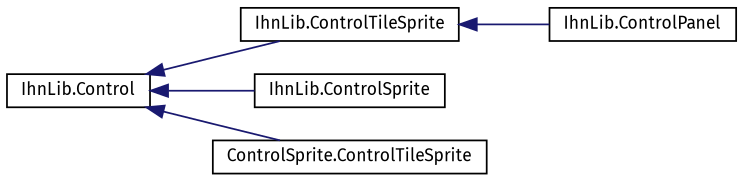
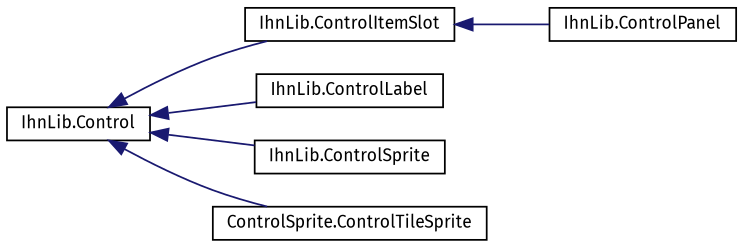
(350, 24) -> (350, 24)
none -> (350, 91)
